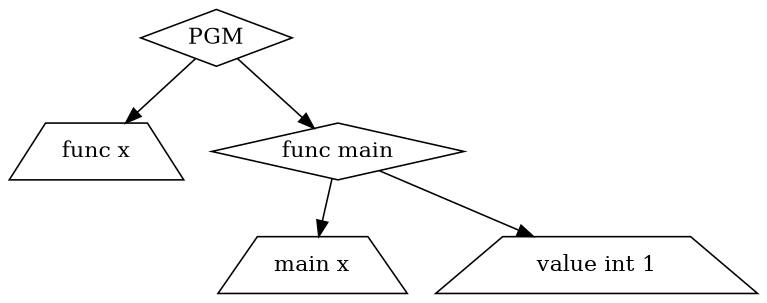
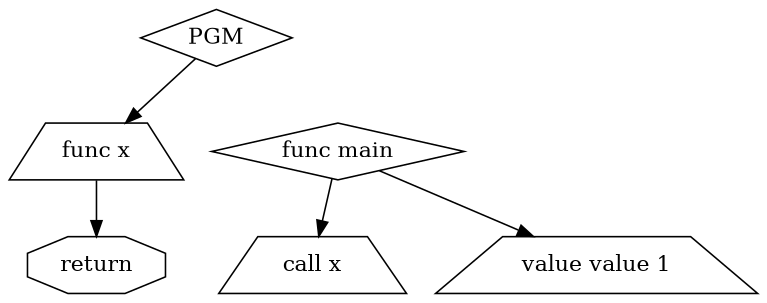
(270, 88) -> none
none -> (96, 265)
(313, 265) -> (313, 265)
(597, 265) -> (597, 265)
